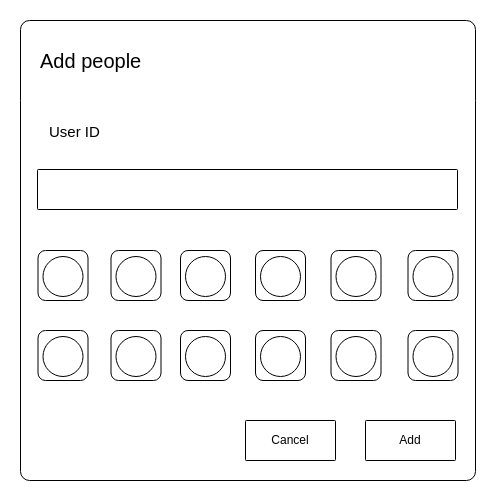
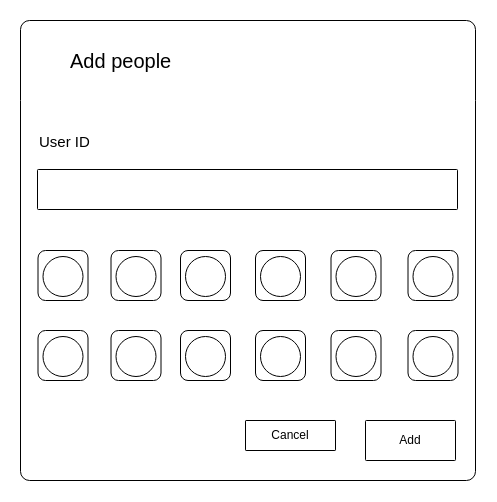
(98, 61) -> (128, 61)
(83, 130) -> (73, 140)
(291, 441) -> (291, 436)
